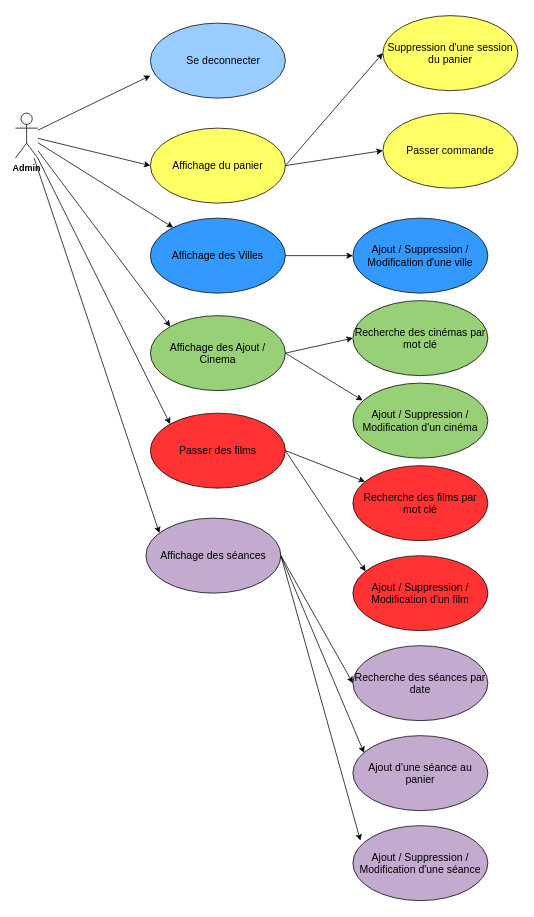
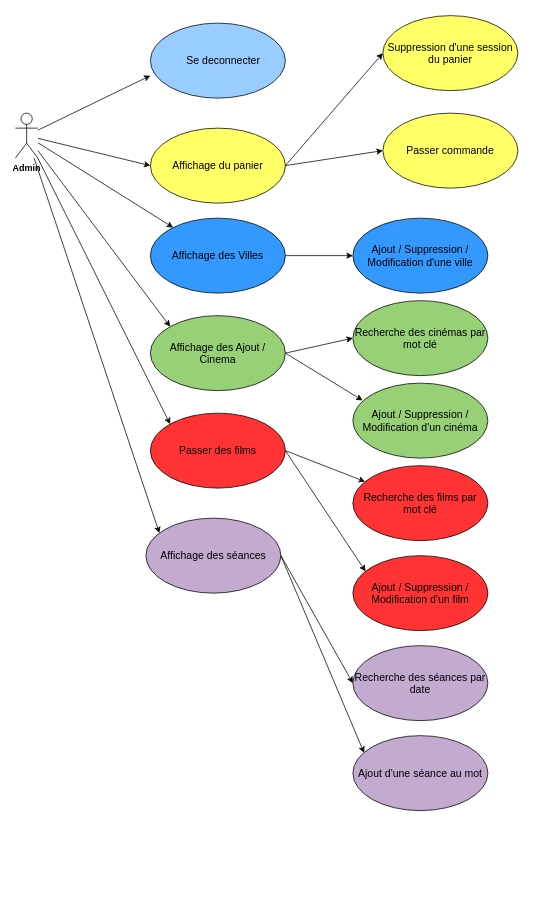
(322, 702) -> none
(420, 773) -> (420, 773)
(420, 863) -> none
